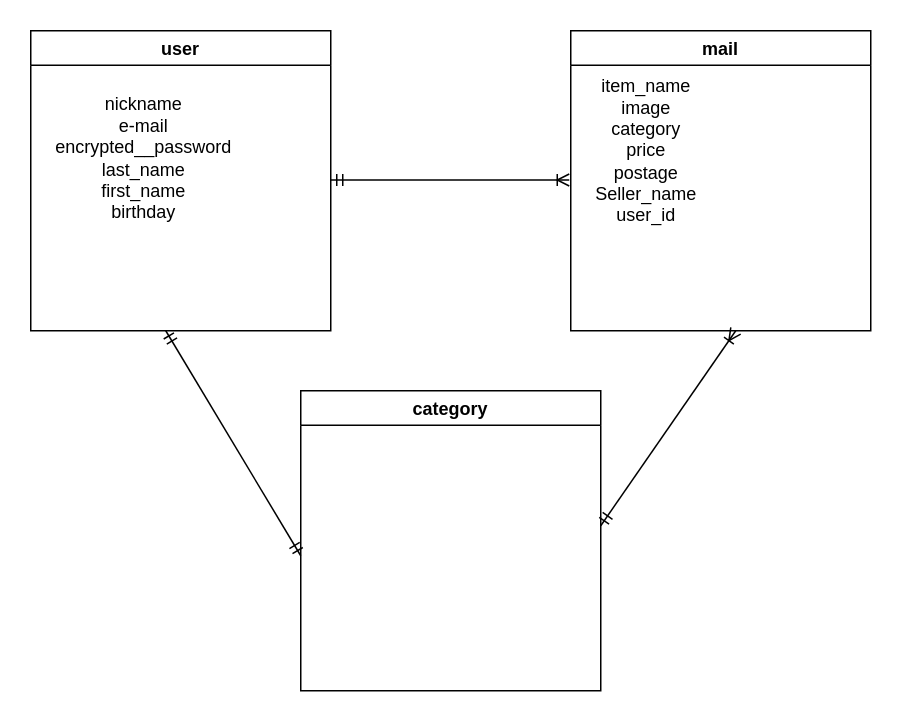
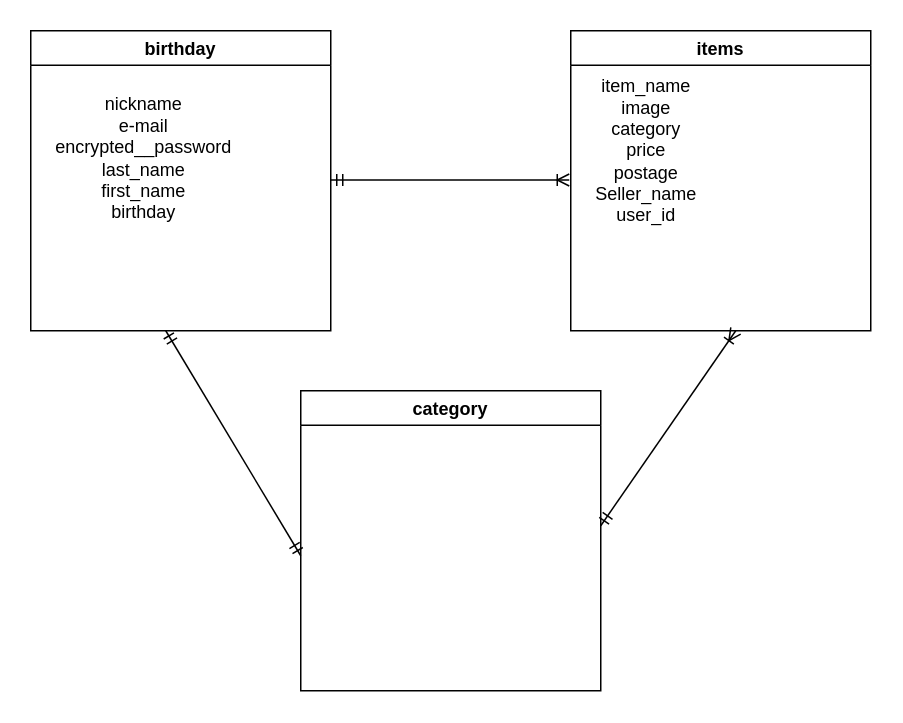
(180, 49) -> (180, 49)
(720, 49) -> (720, 49)
